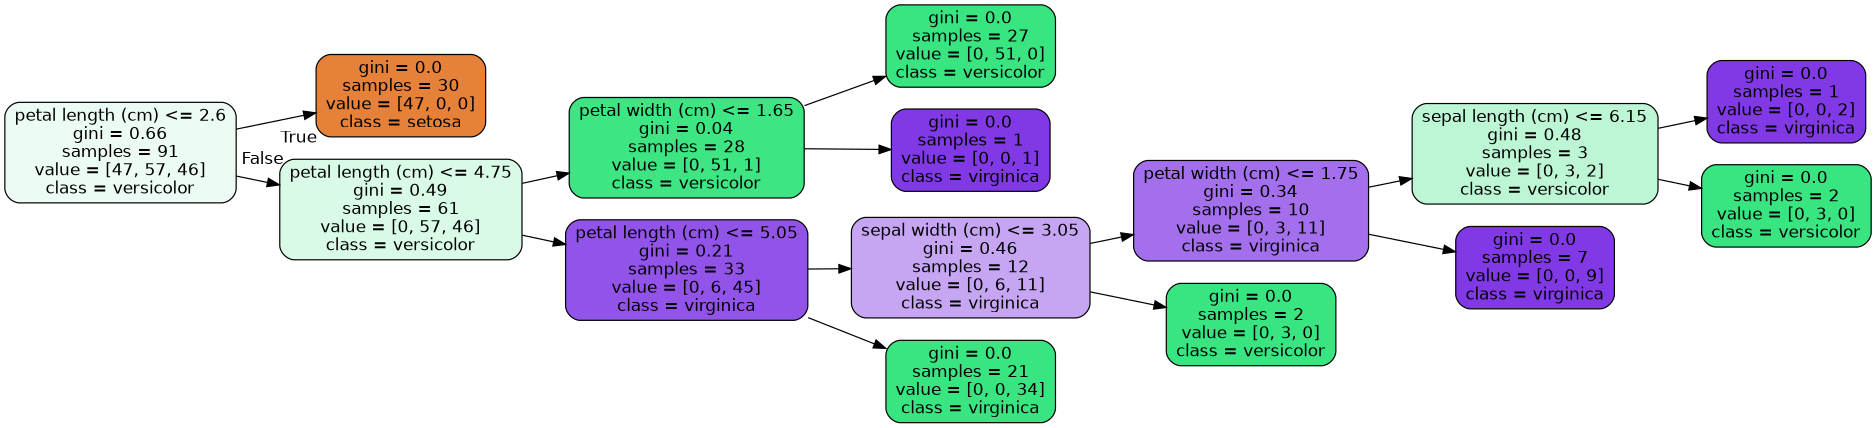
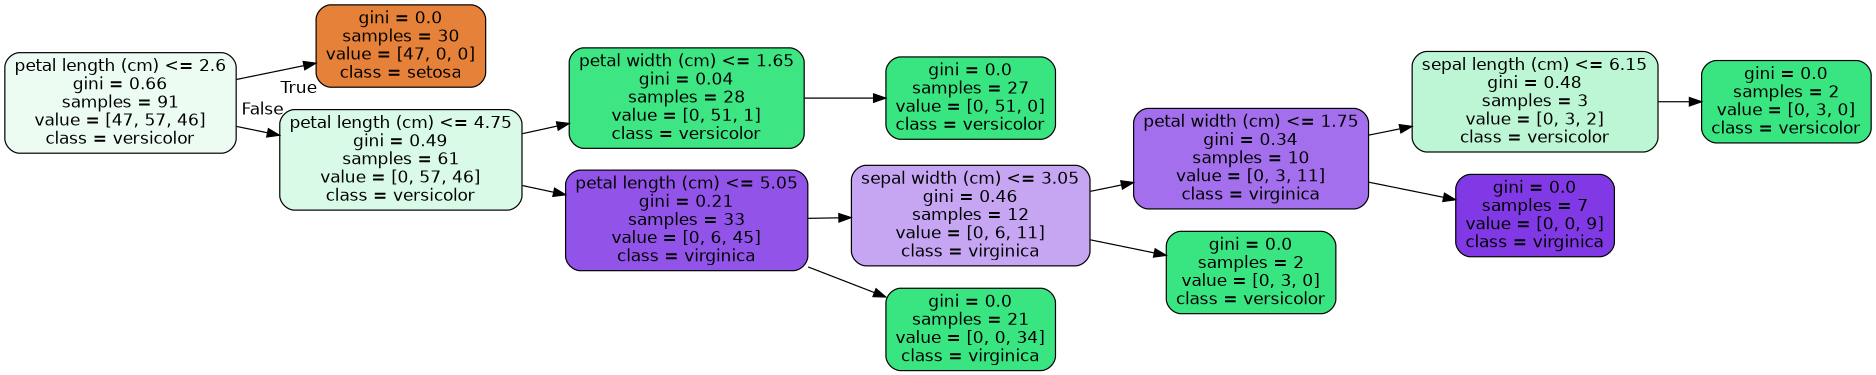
(1786, 102) -> none
(971, 150) -> none
